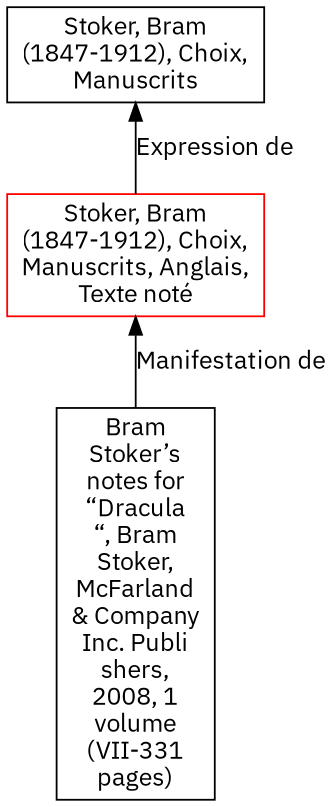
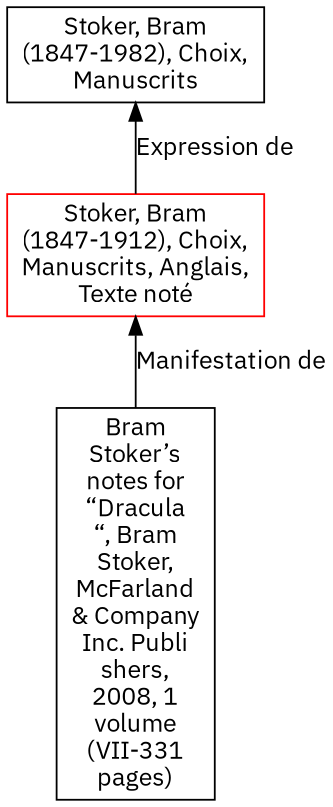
(136, 55) -> (136, 55)
